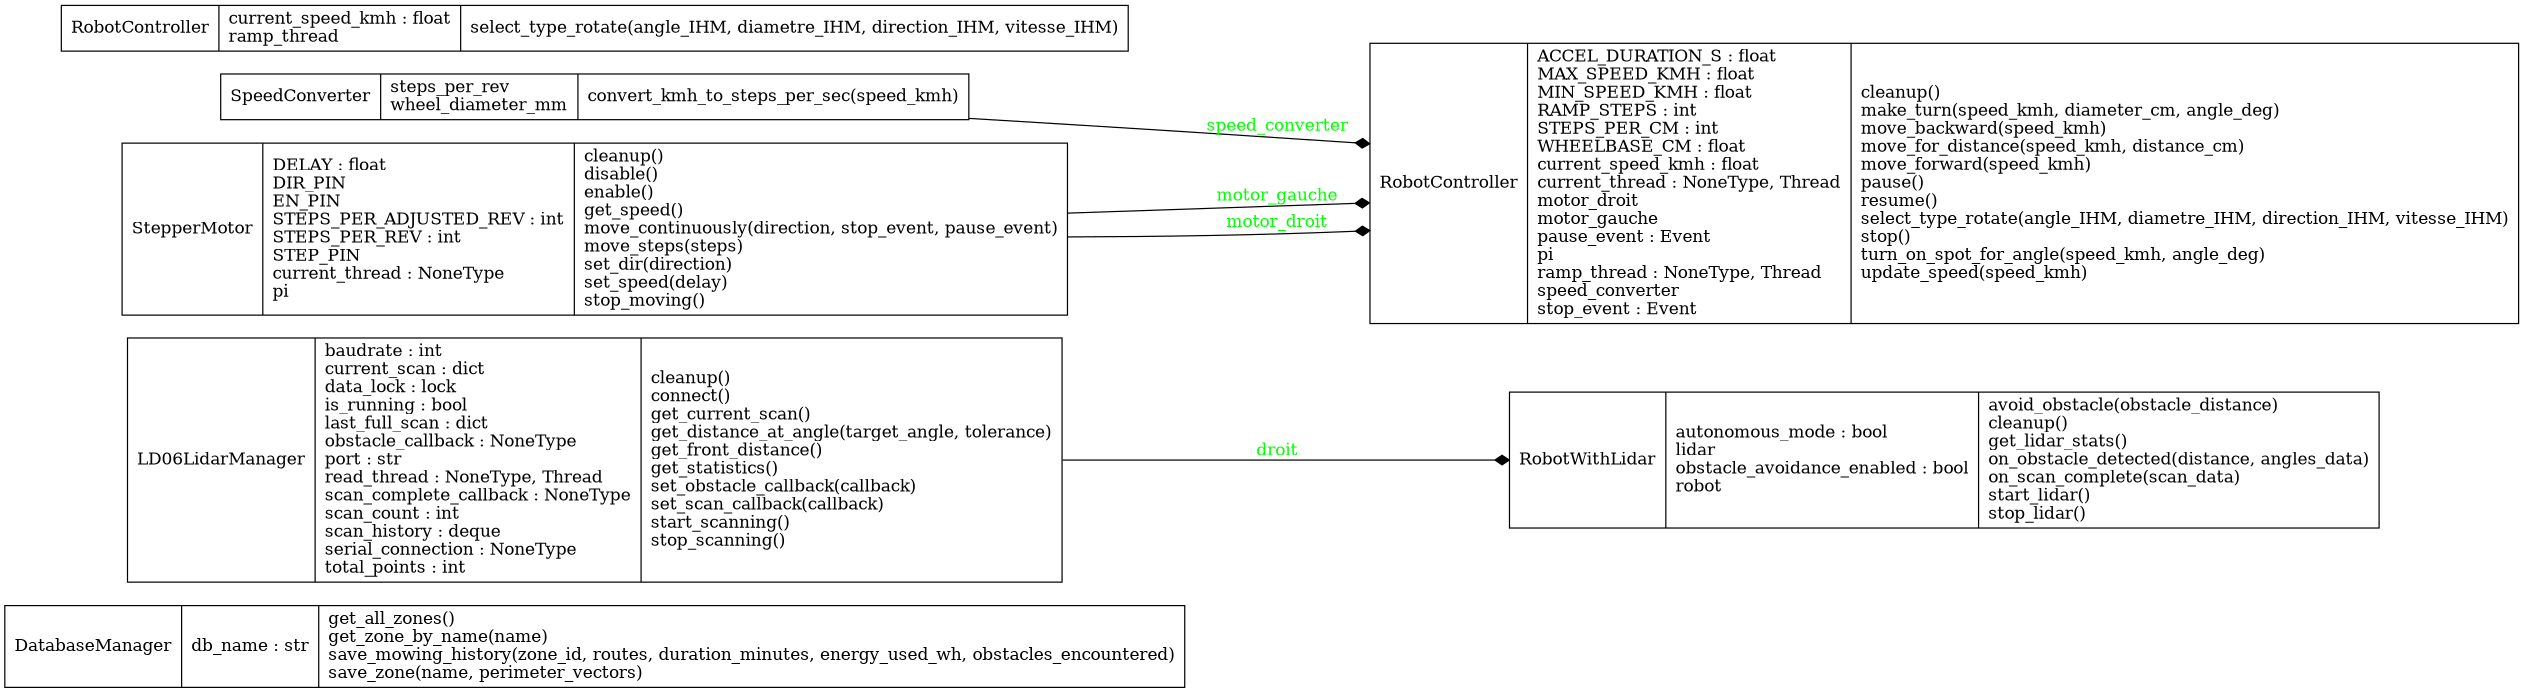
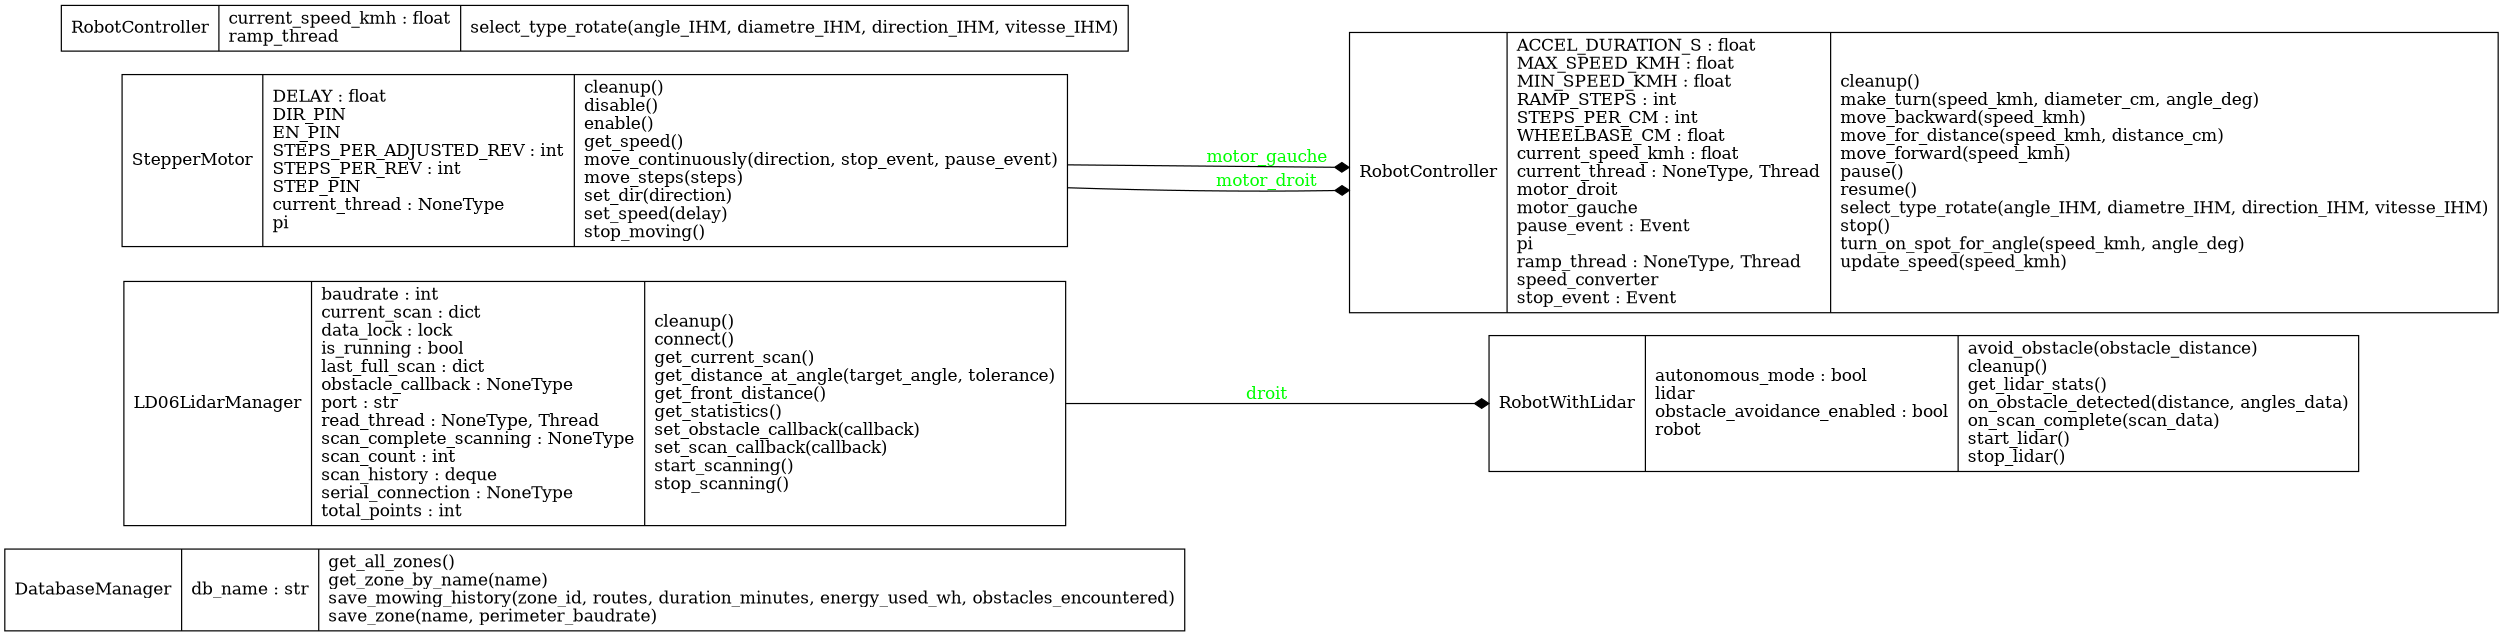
(595, 97) -> none
(478, 496) -> (478, 439)
(486, 673) -> (493, 616)
